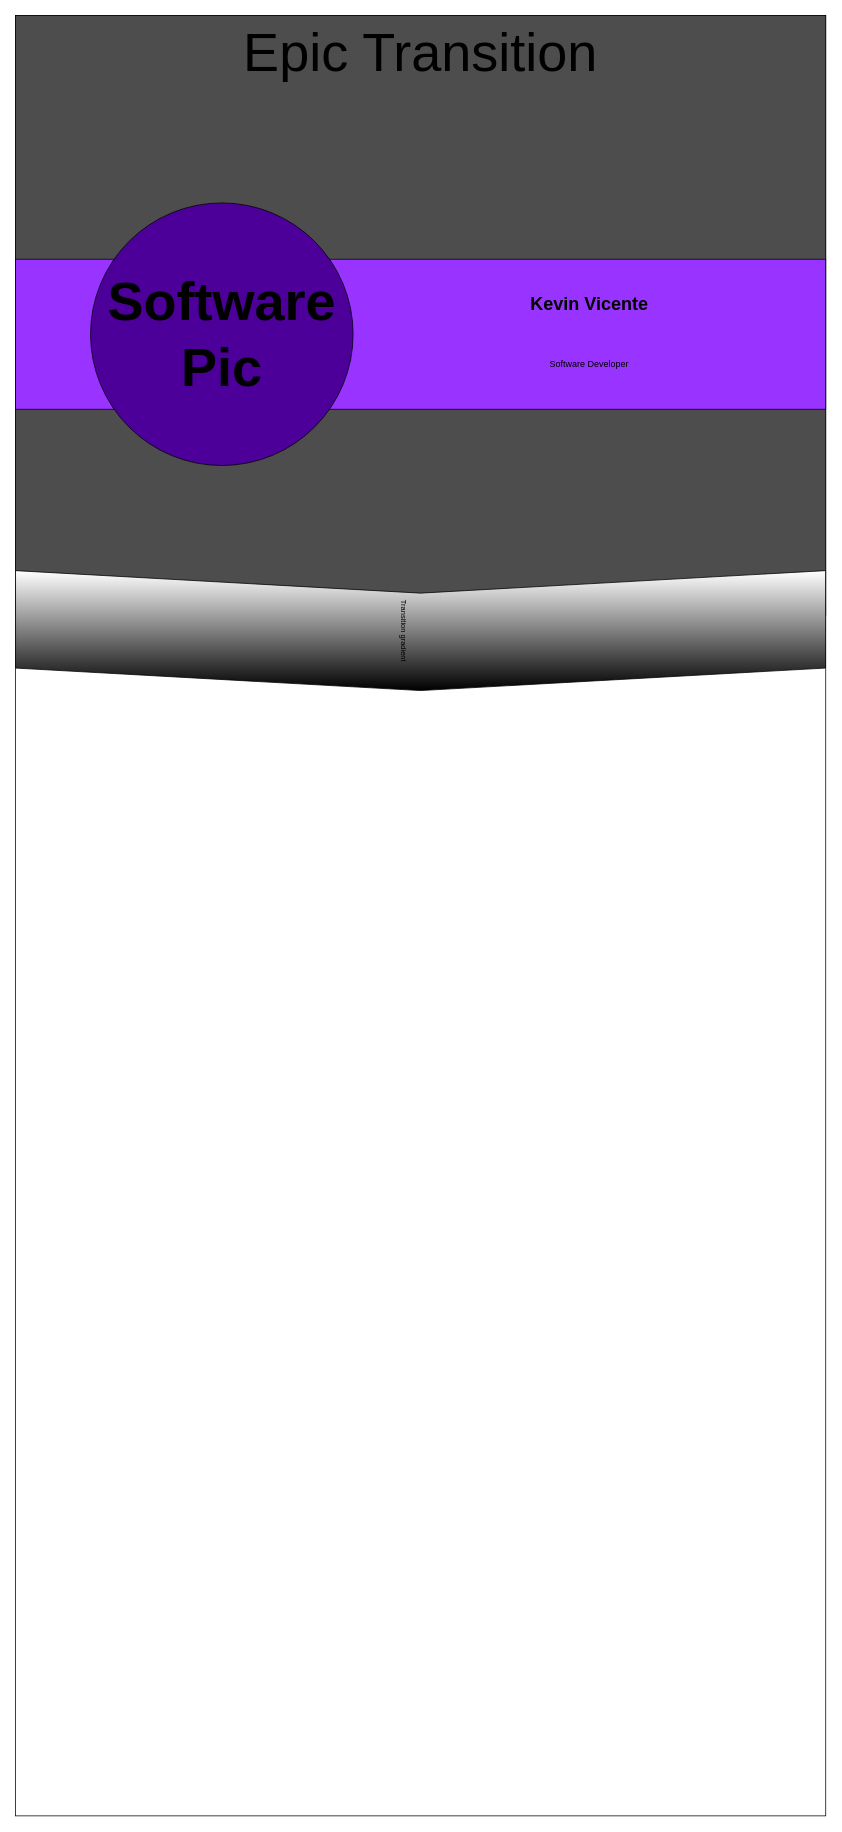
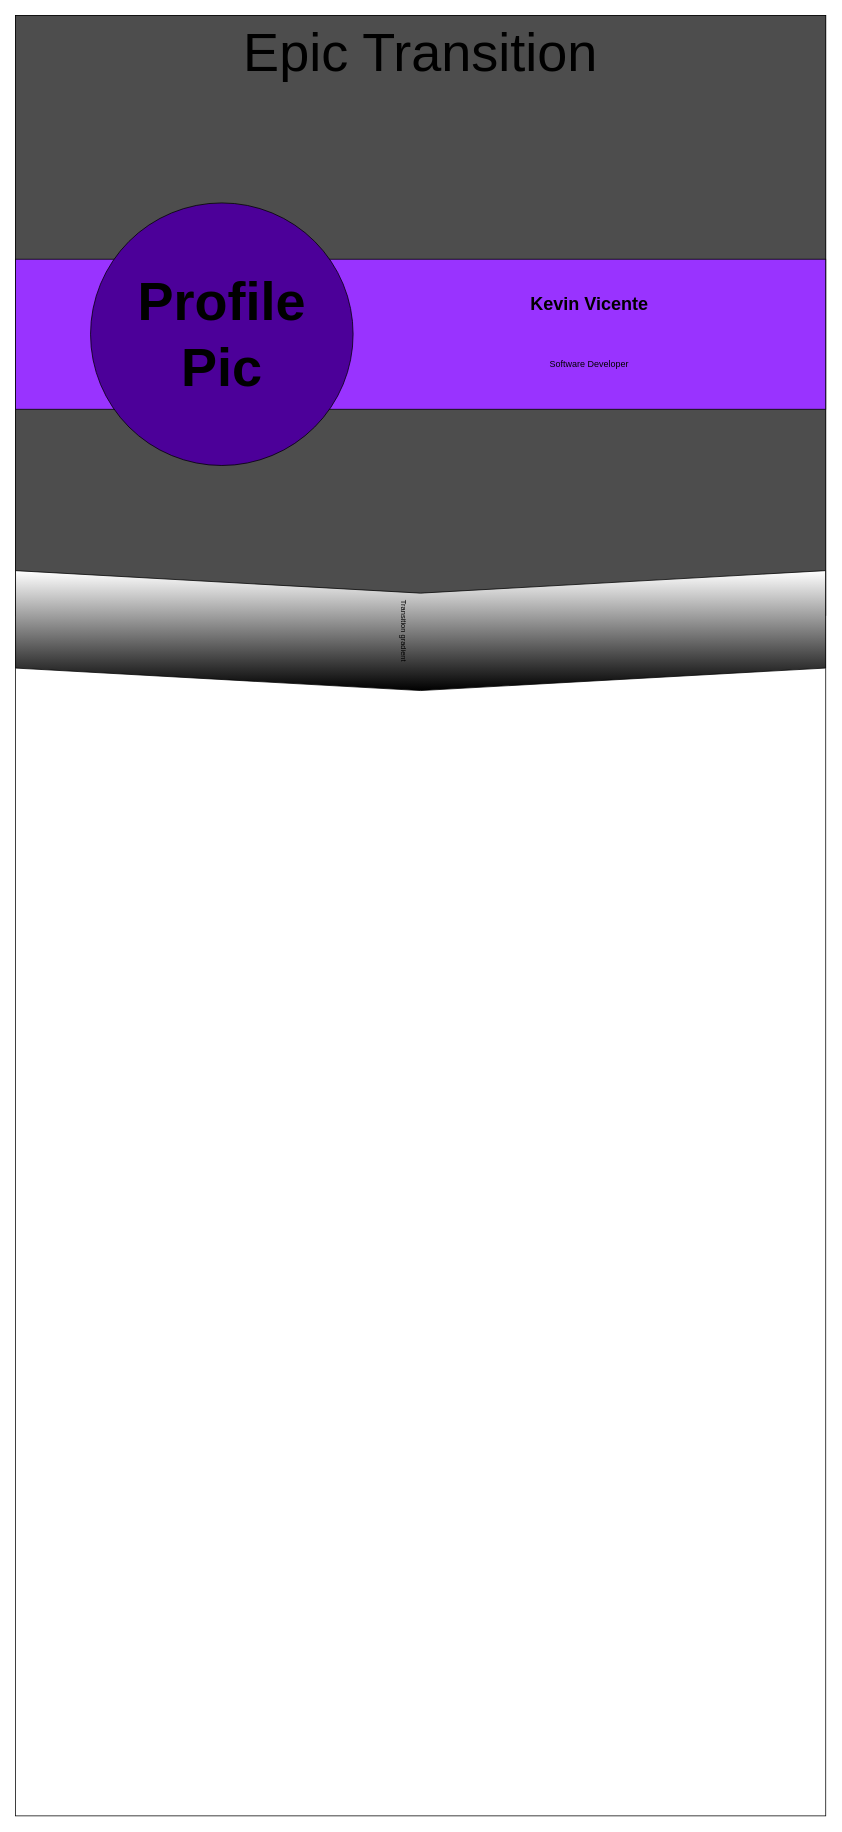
(222, 334) -> (222, 334)
